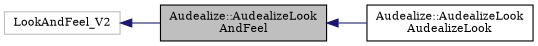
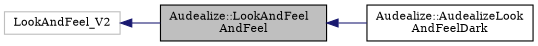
(244, 23) -> (244, 23)
(450, 23) -> (450, 23)
